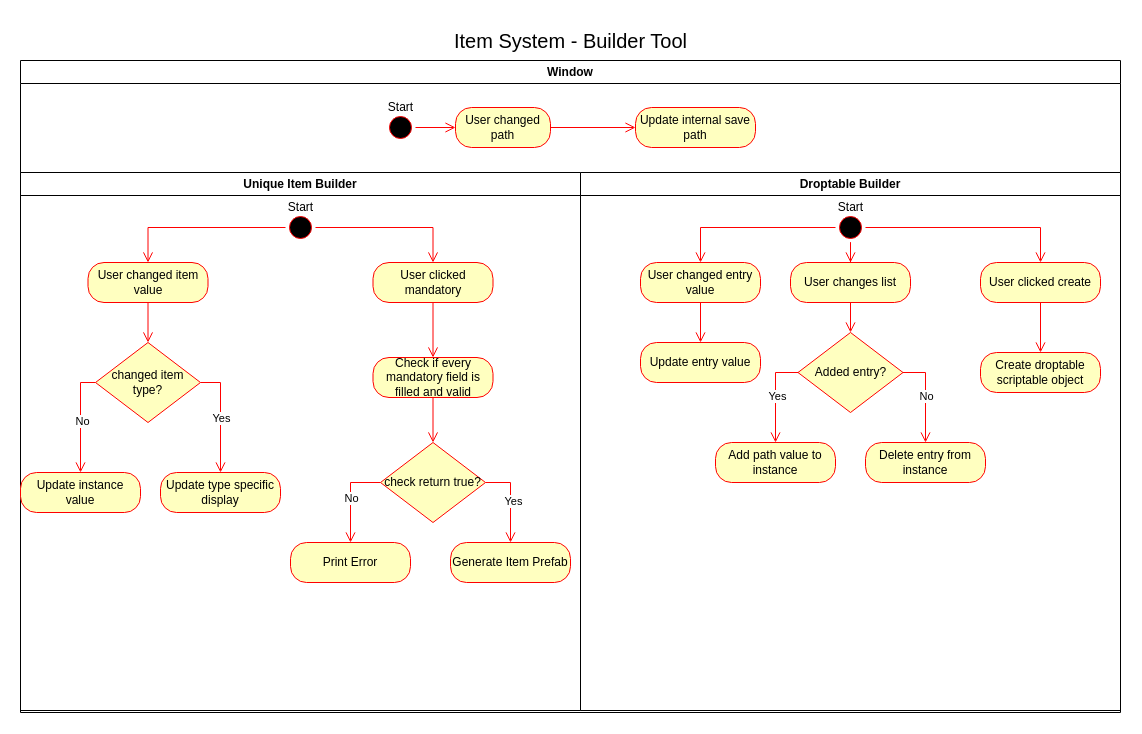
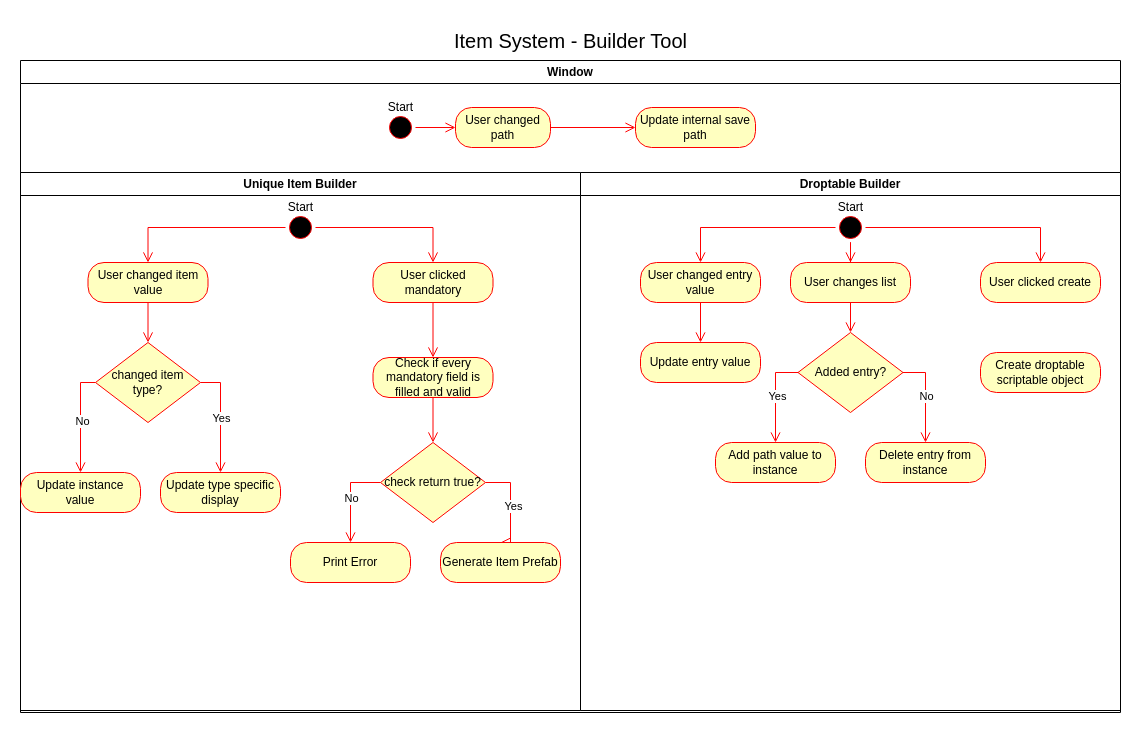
(1041, 326) -> none
(511, 563) -> (501, 563)
